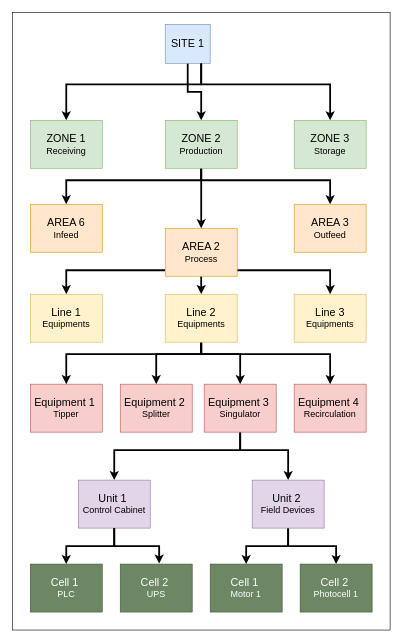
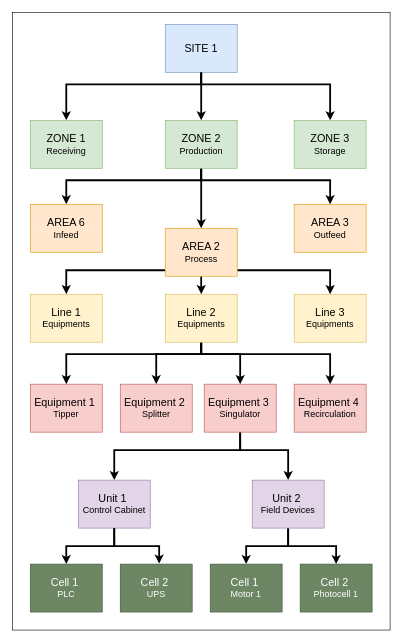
(188, 44) -> (201, 48)
